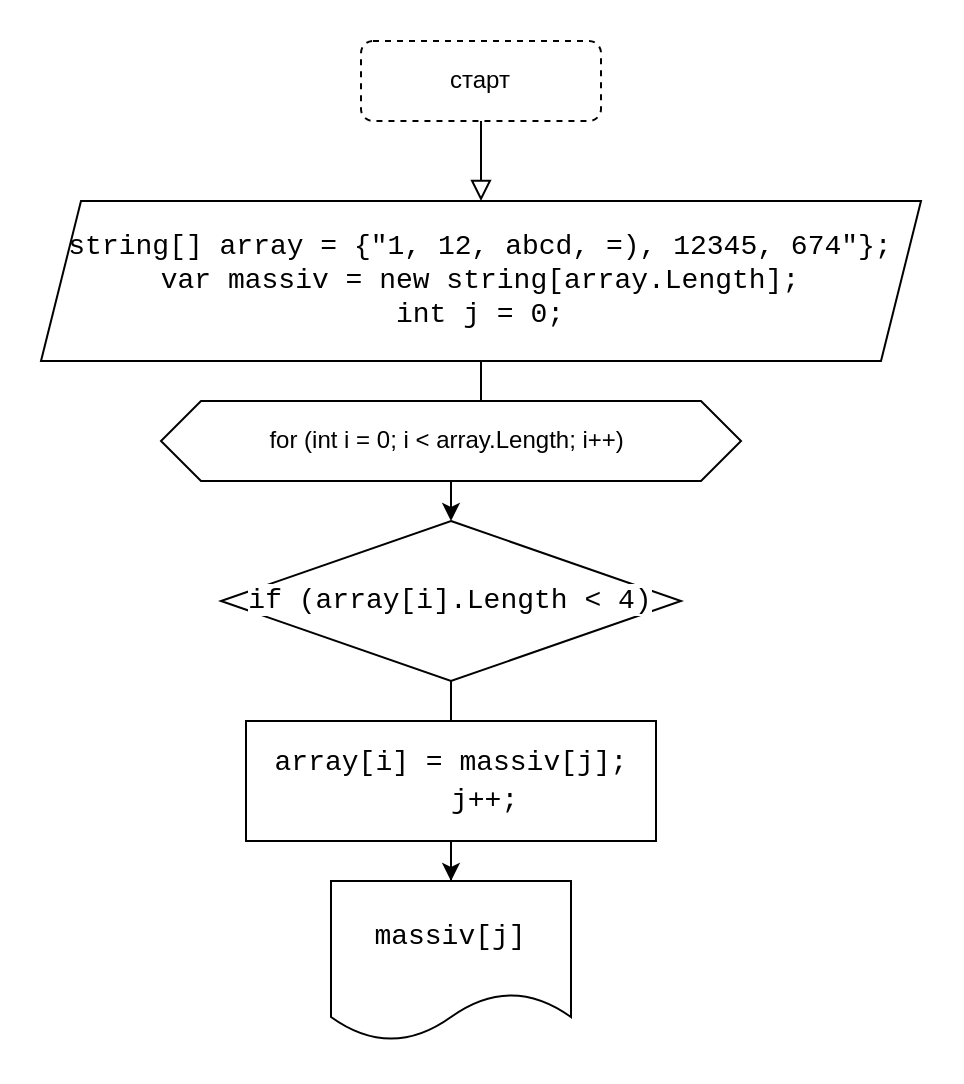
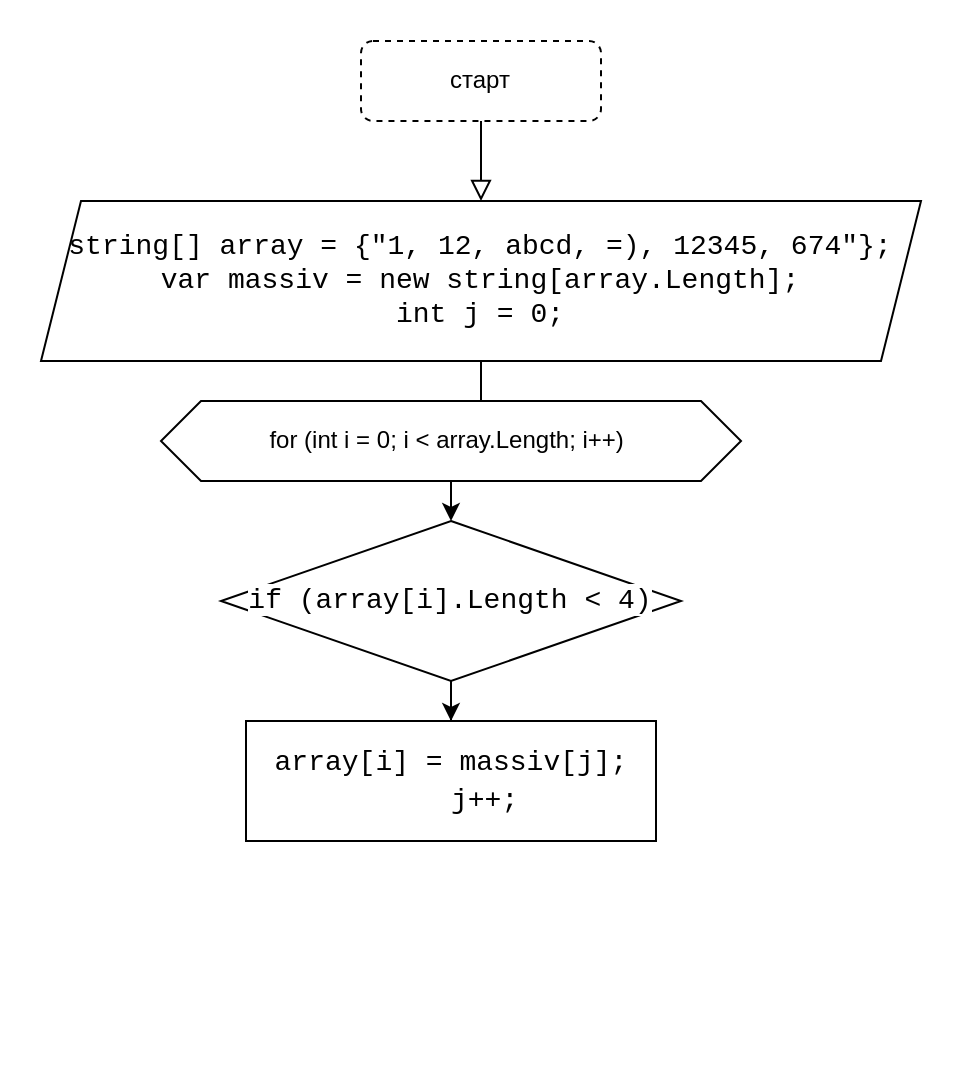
(451, 711) -> (451, 706)
(451, 868) -> none
(451, 961) -> none
